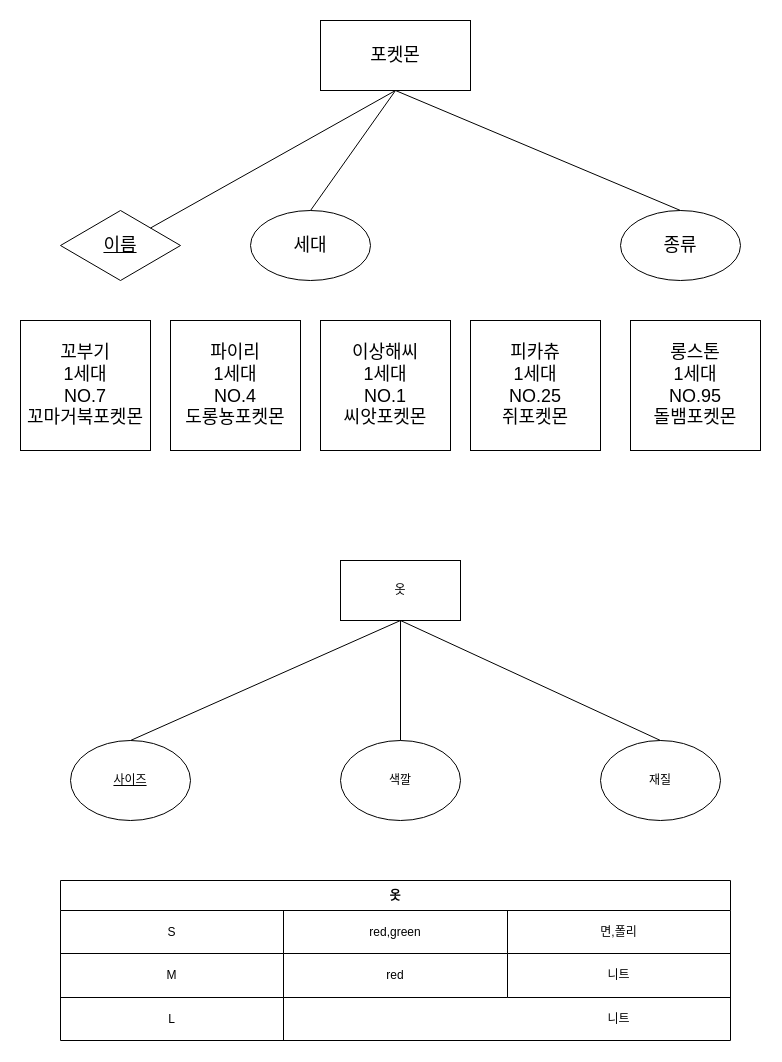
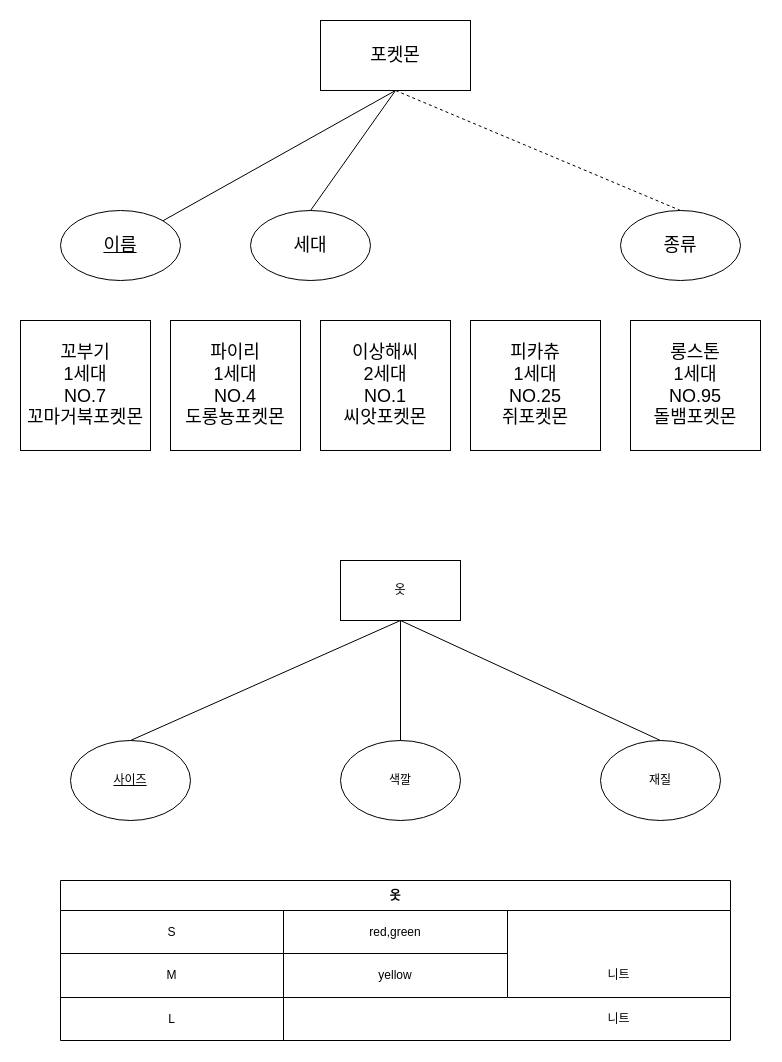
(538, 151) -> (538, 151)
(121, 246) -> (121, 246)
(386, 386) -> (386, 386)
(619, 932) -> none
(396, 976) -> (396, 976)
